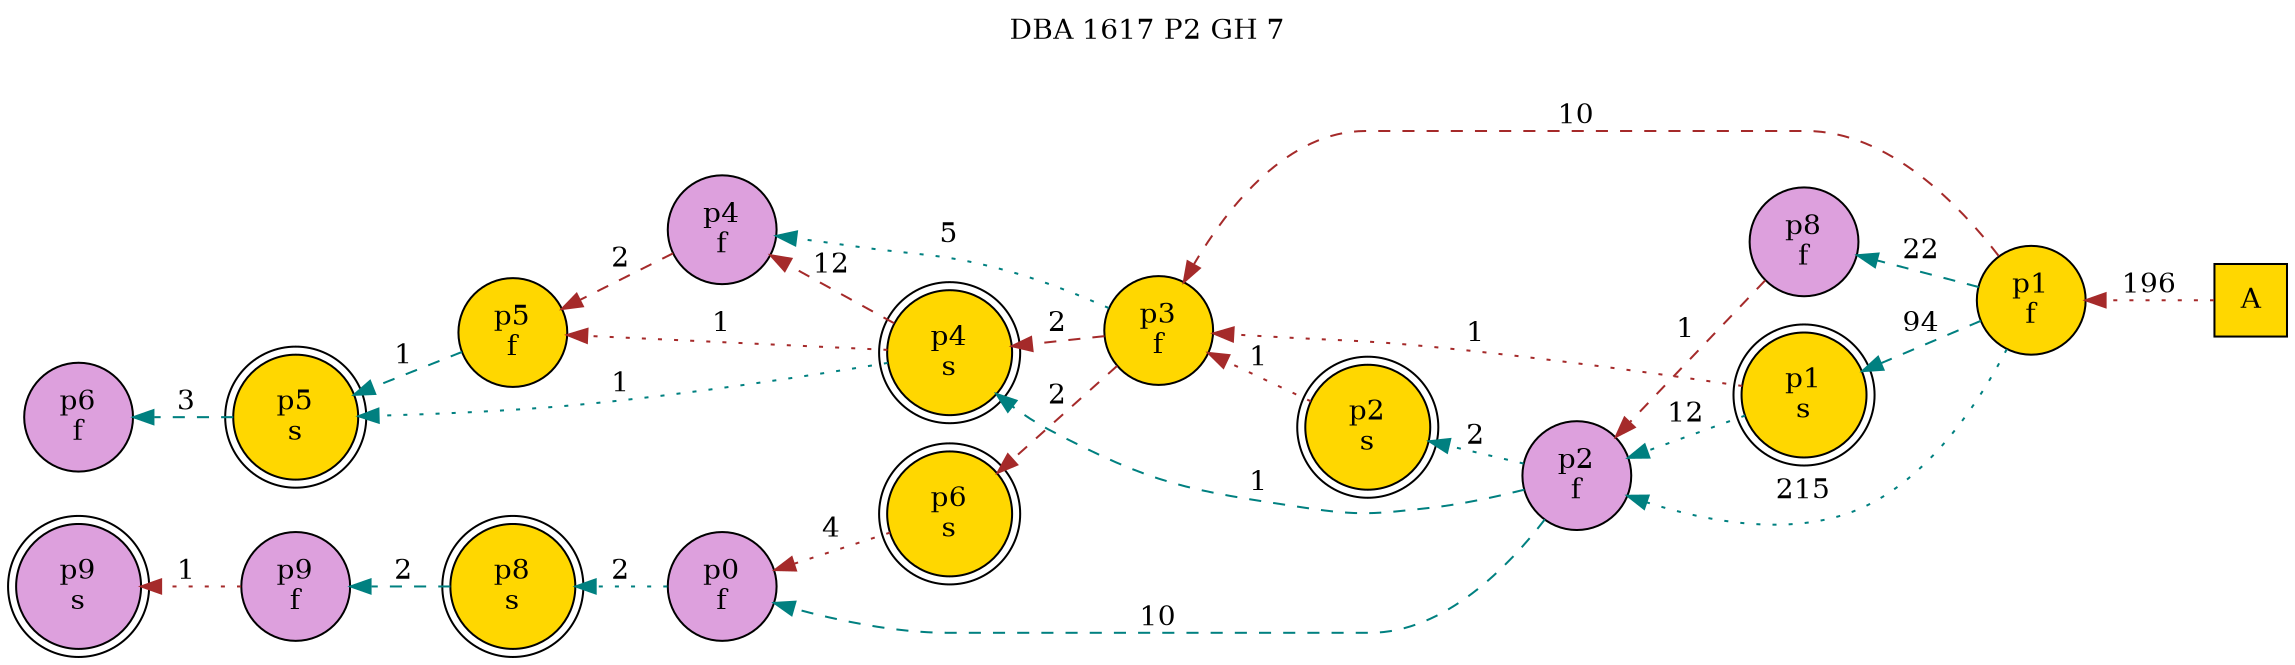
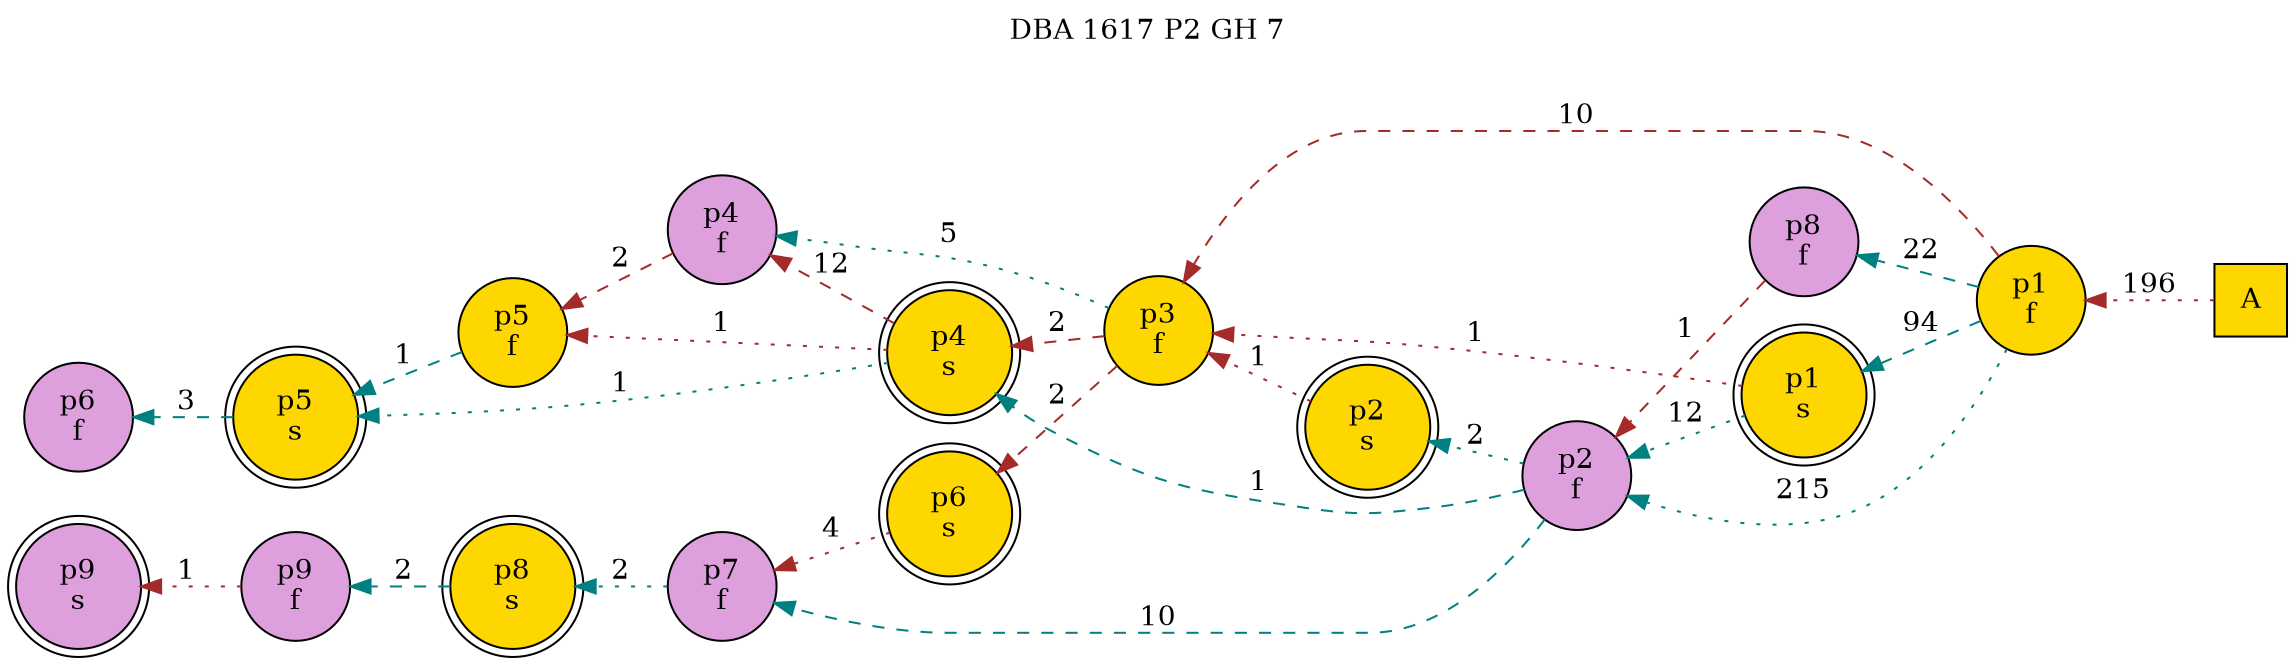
(722, 586) -> (722, 586)
